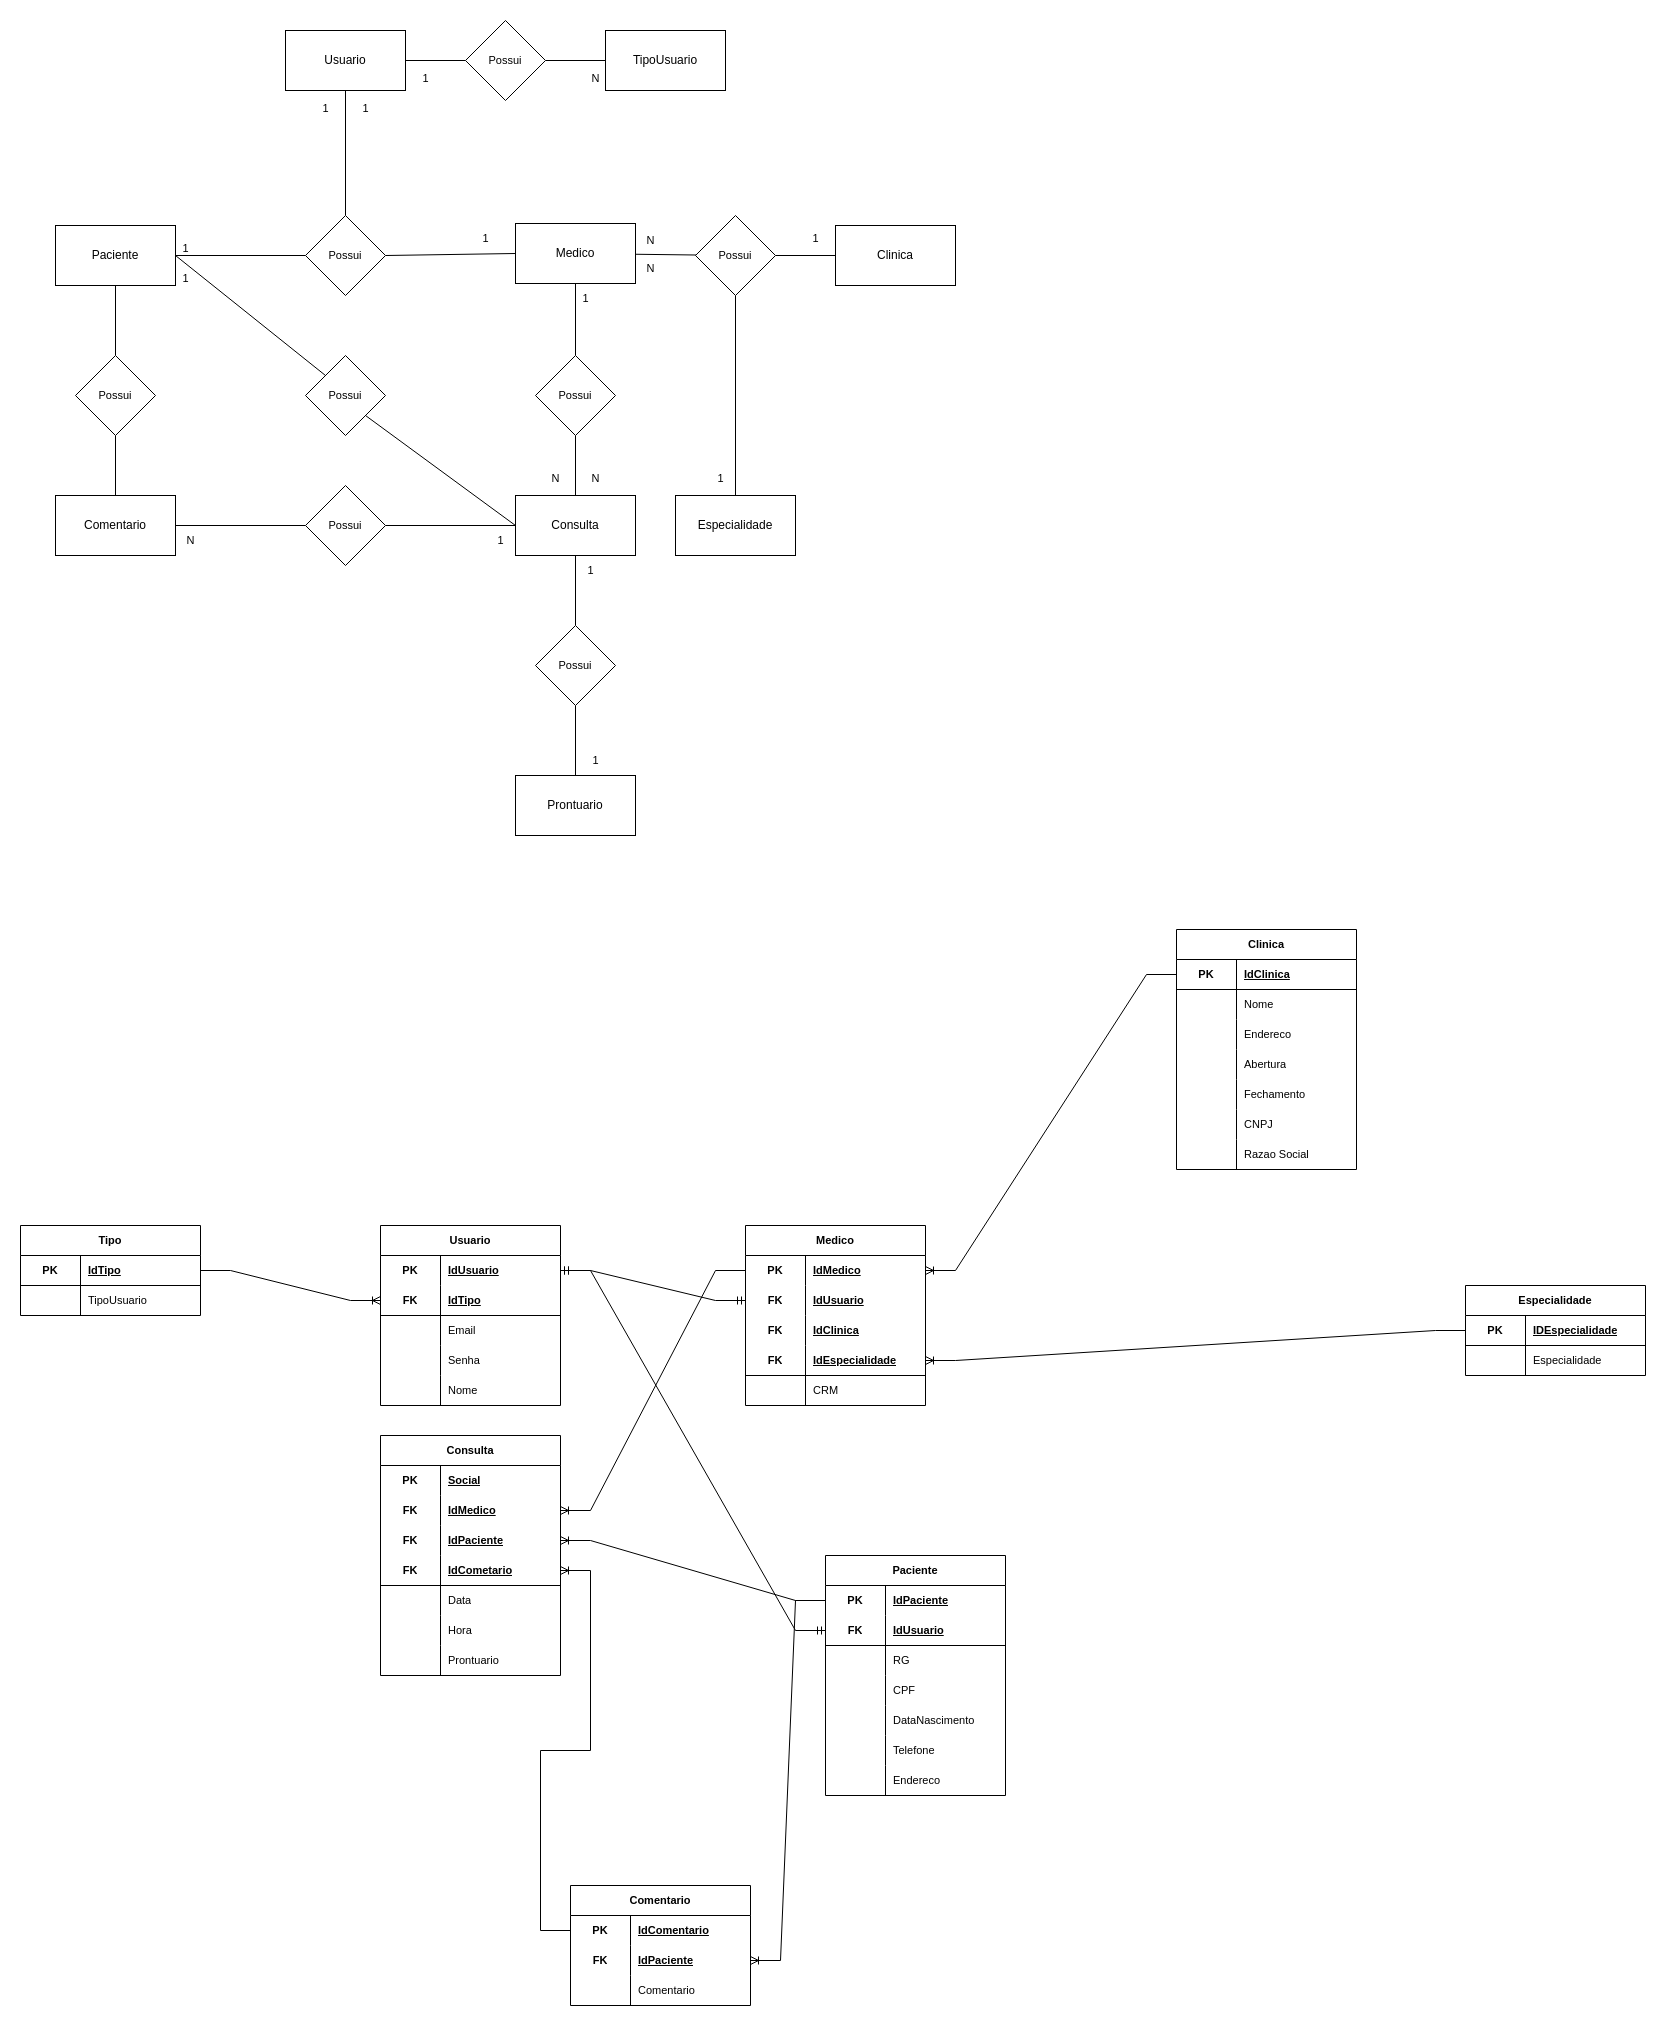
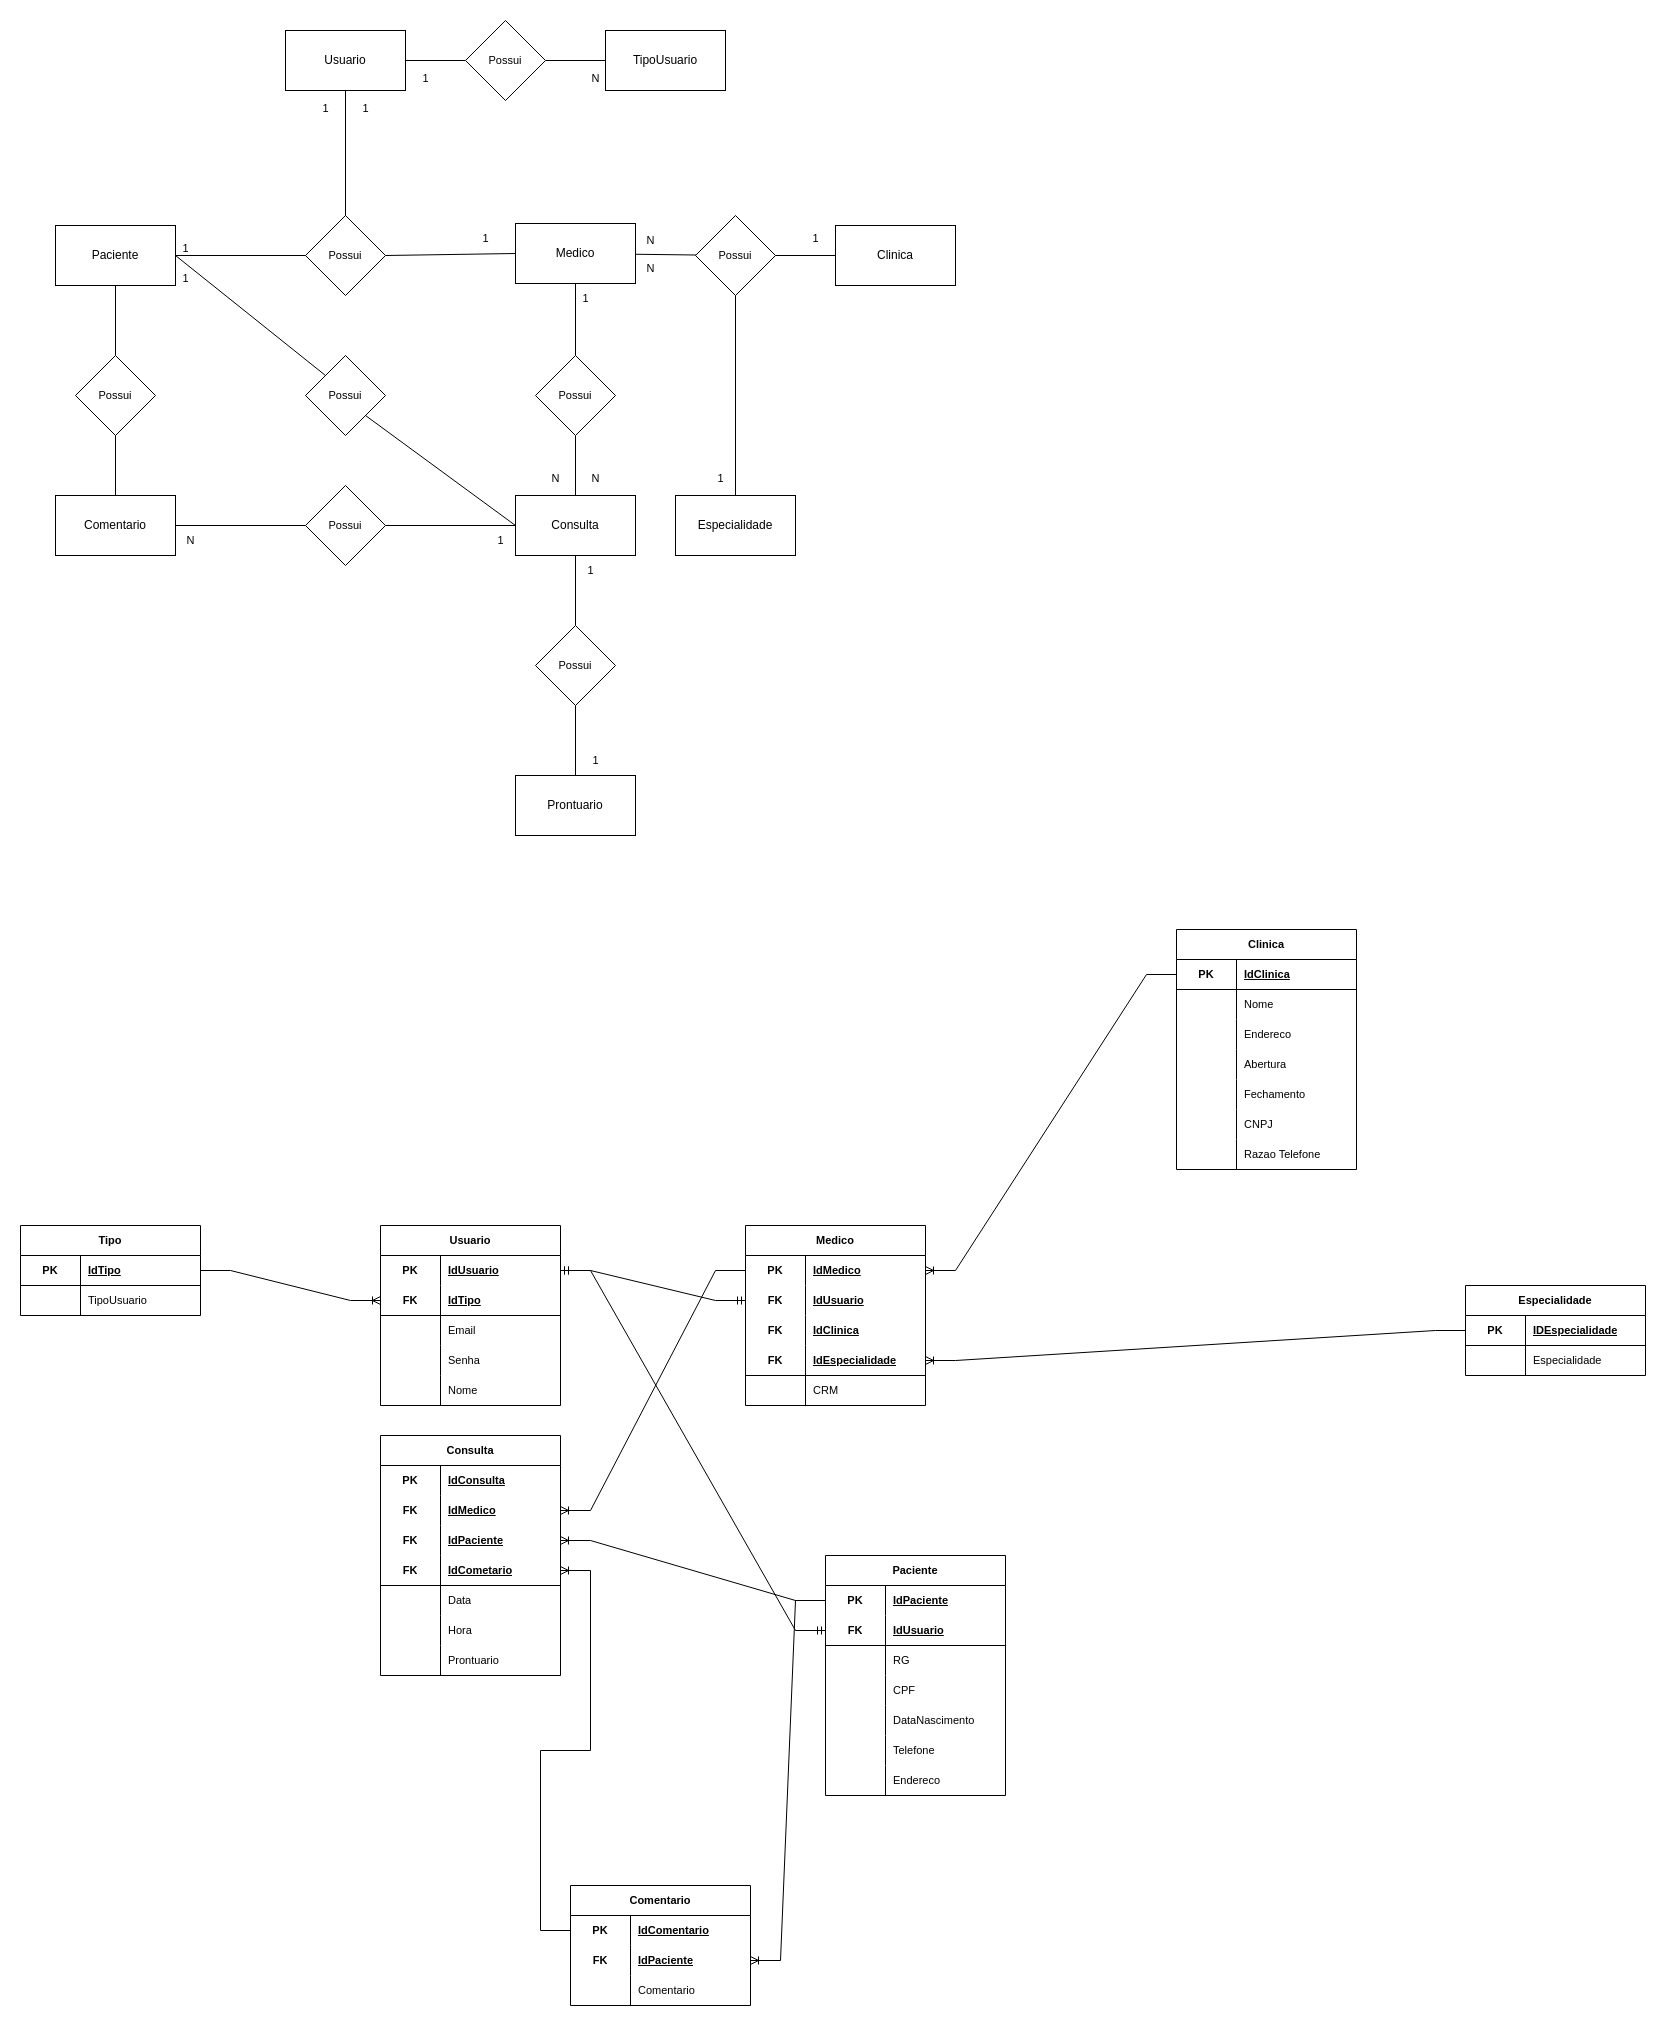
(1277, 1155) -> (1285, 1155)
(464, 1481) -> (478, 1481)
